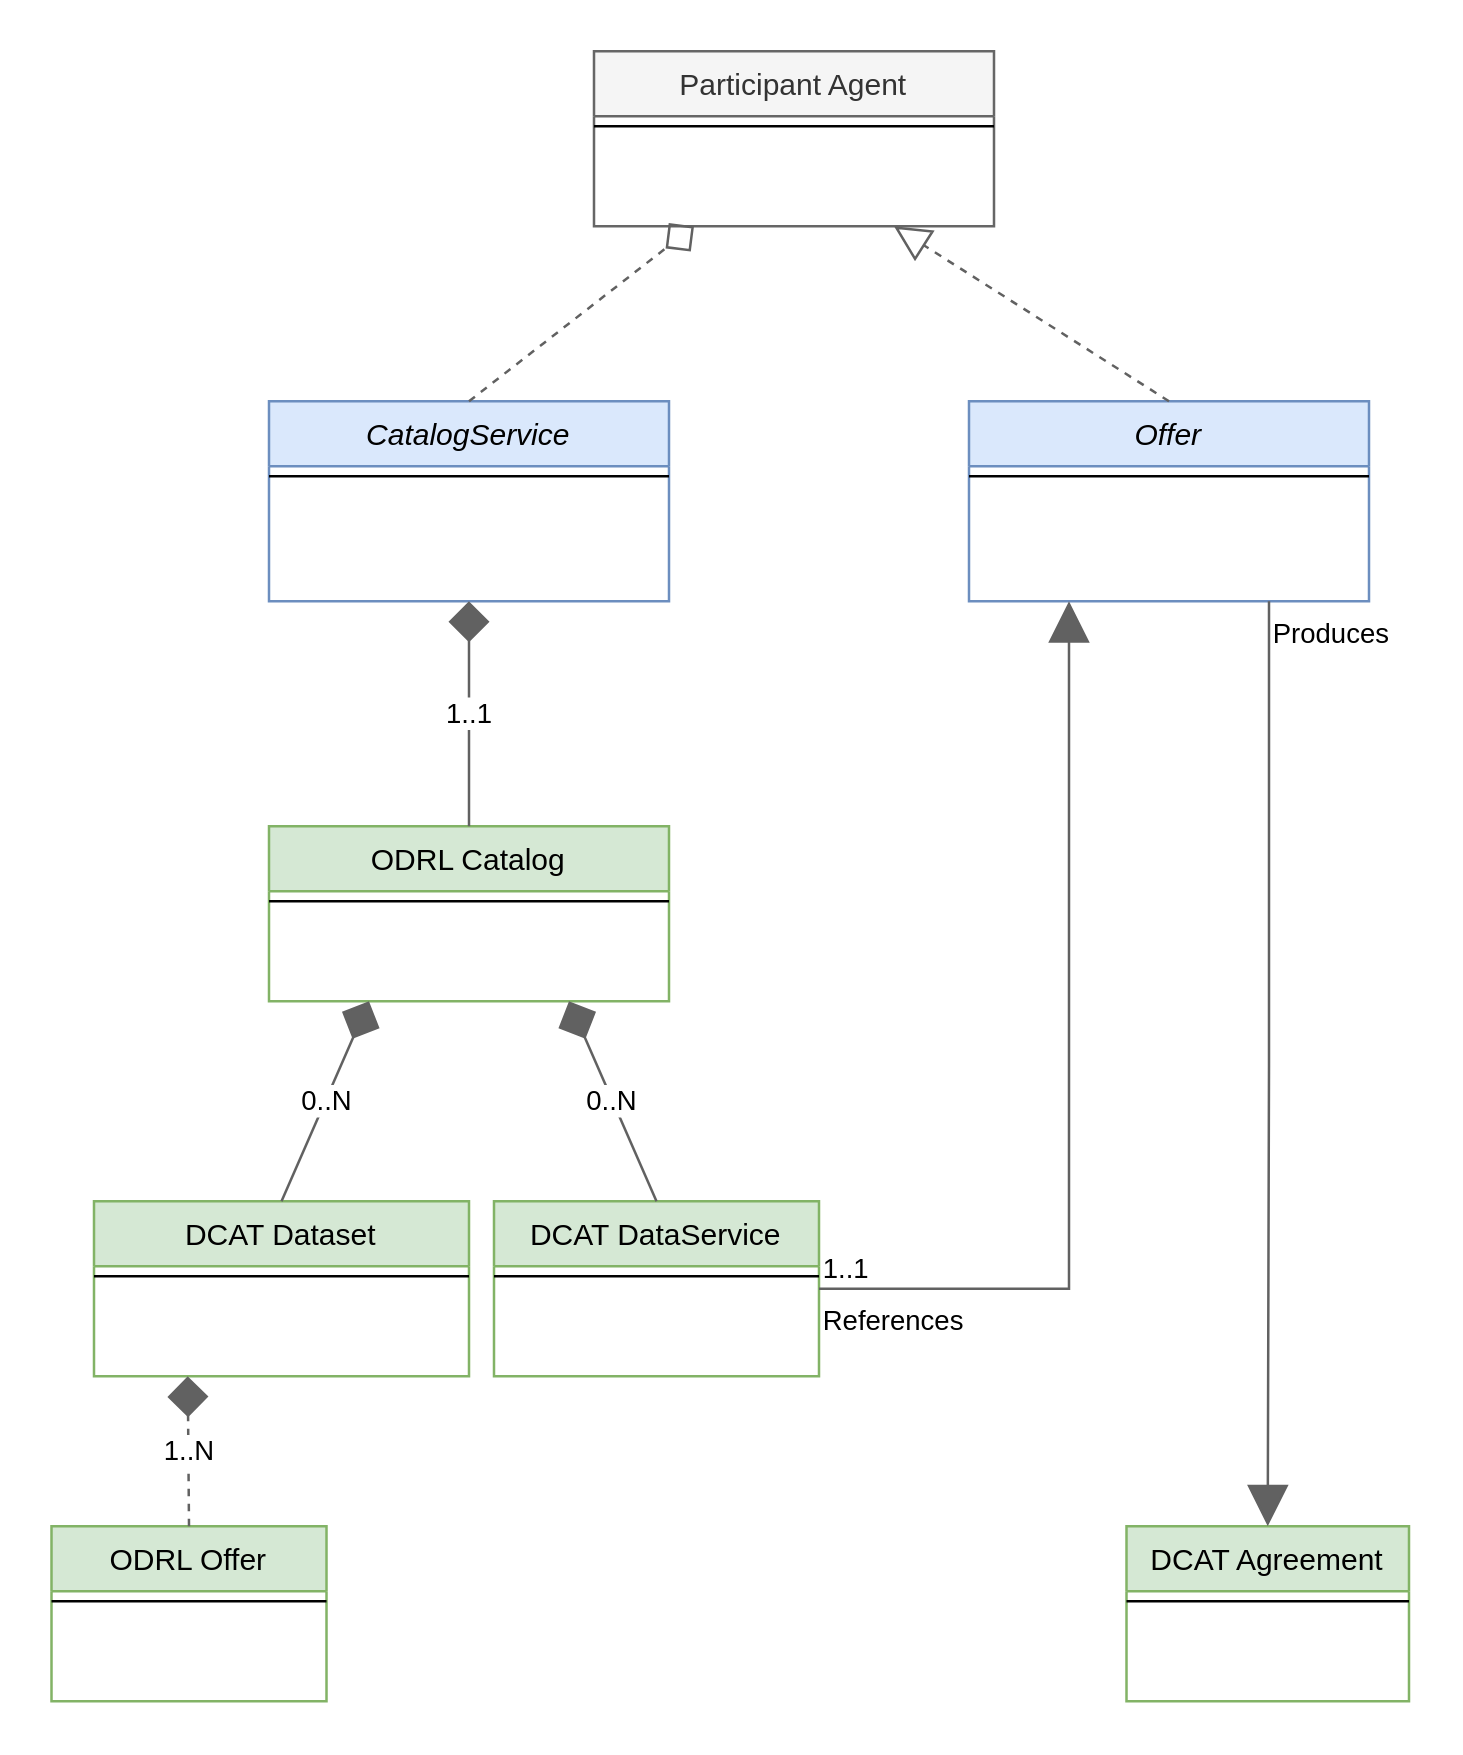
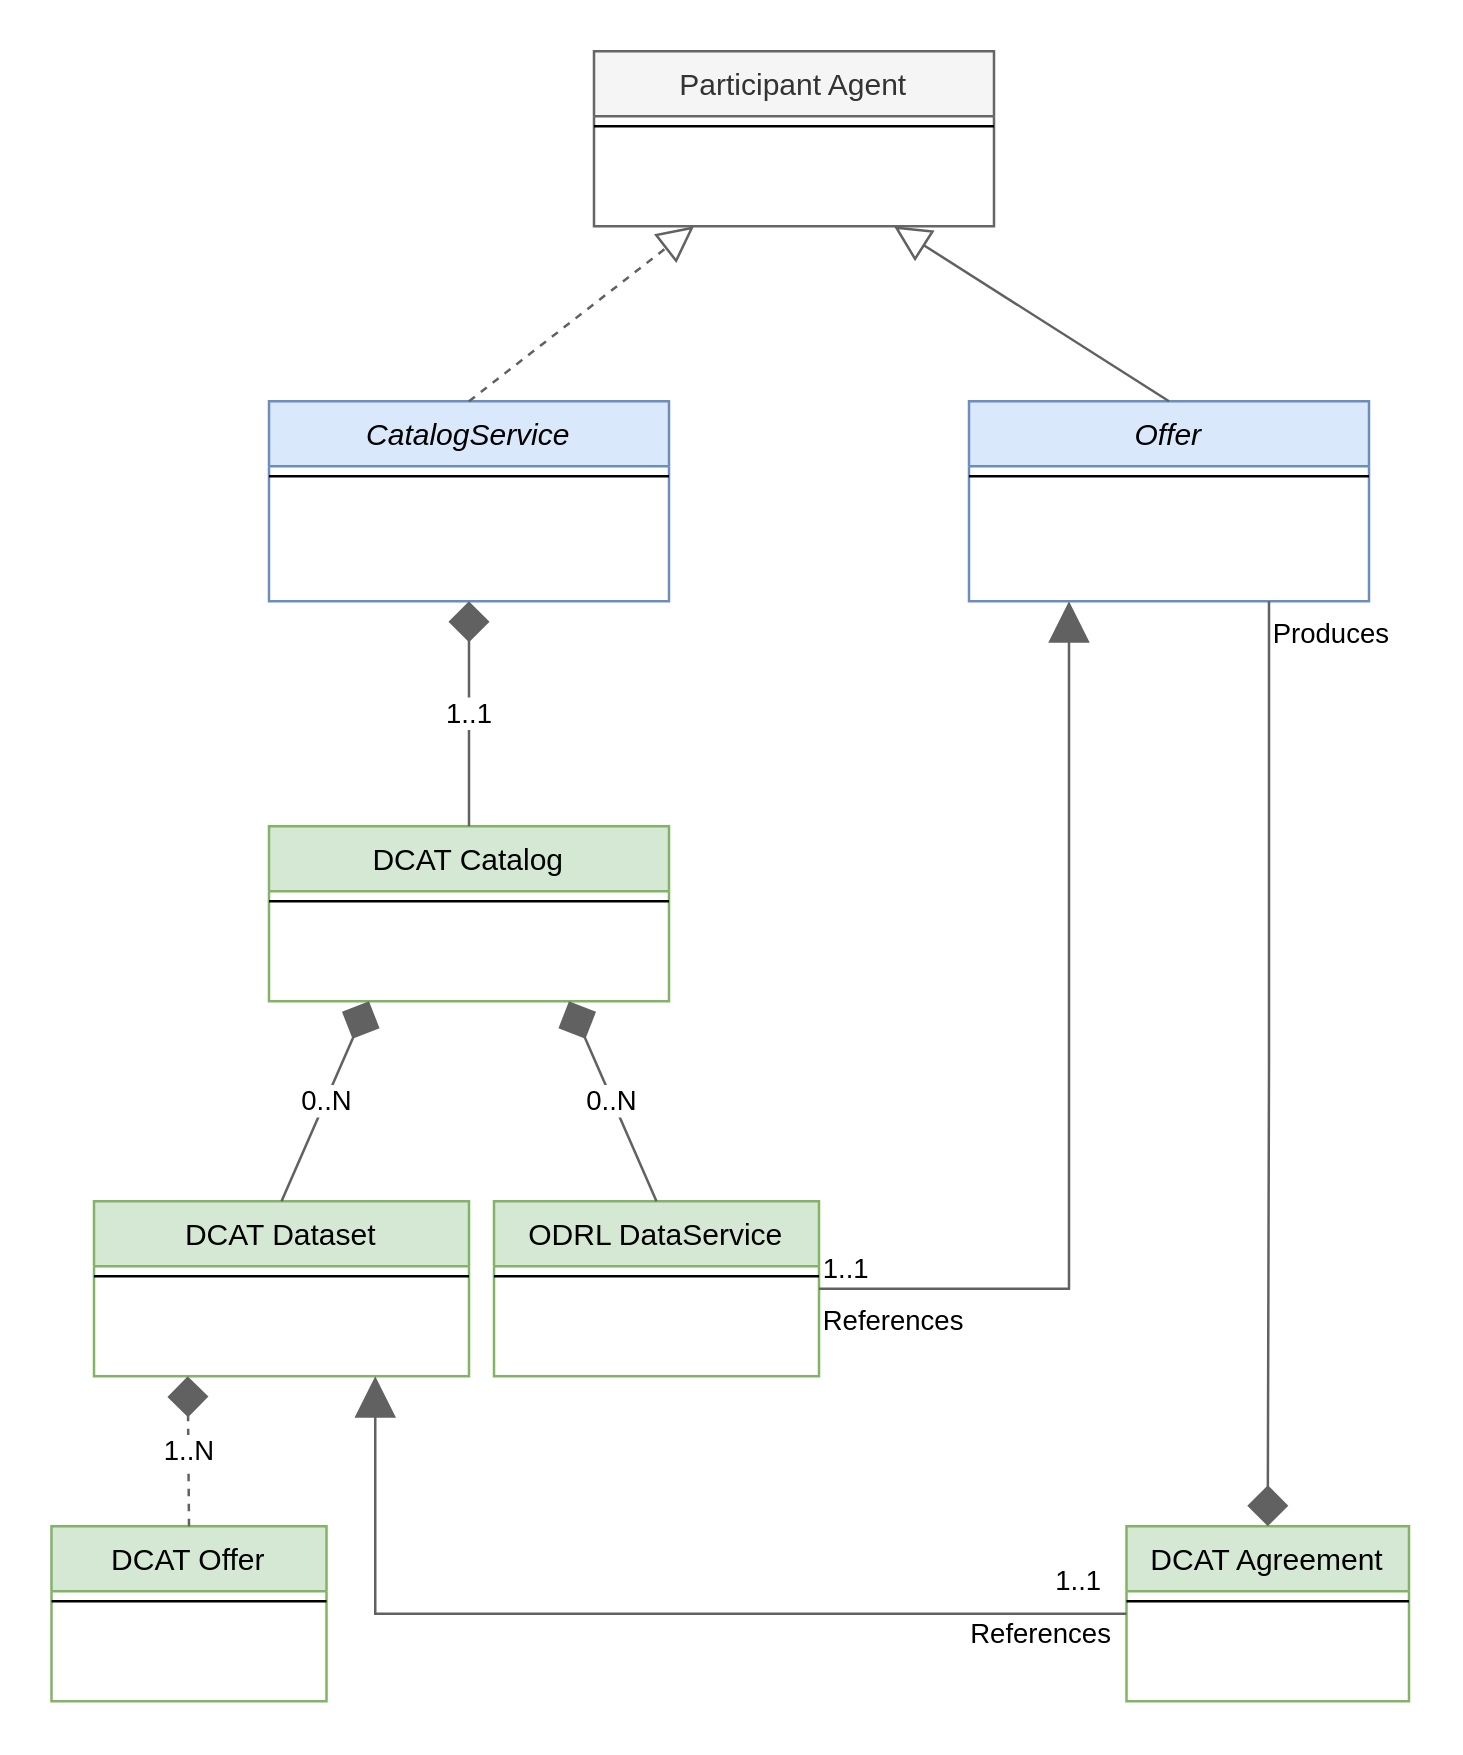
(664, 249) -> (664, 249)
(1045, 323) -> (1045, 323)
(468, 860) -> (468, 860)
(655, 1235) -> (655, 1235)
(1268, 1484) -> (1268, 1485)
(188, 1560) -> (188, 1560)
none -> (650, 1614)
